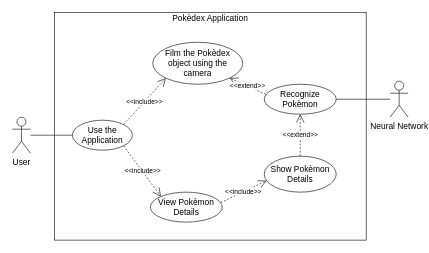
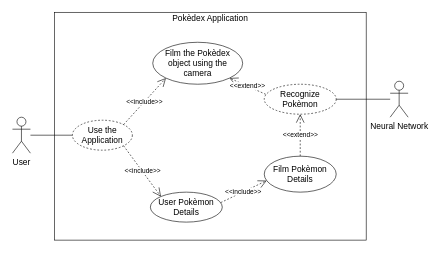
(300, 99) -> (300, 99)
(102, 135) -> (102, 135)
(300, 174) -> (300, 174)
(186, 207) -> (186, 207)
